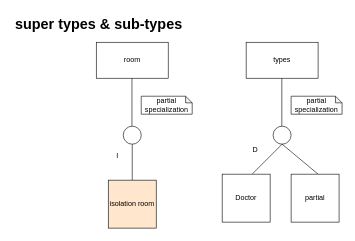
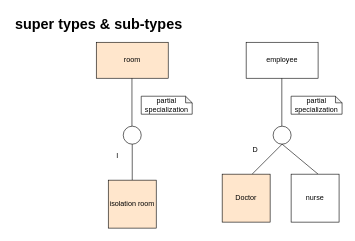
(132, 60) -> (132, 60)
(282, 60) -> (282, 60)
(246, 198) -> (246, 198)
(315, 198) -> (315, 198)
